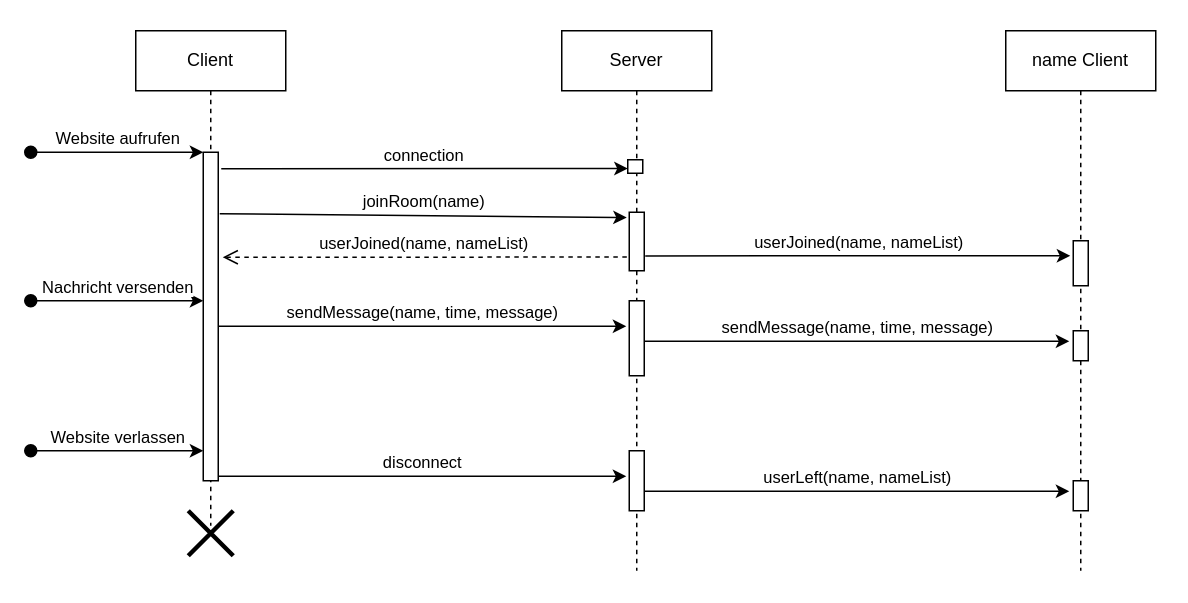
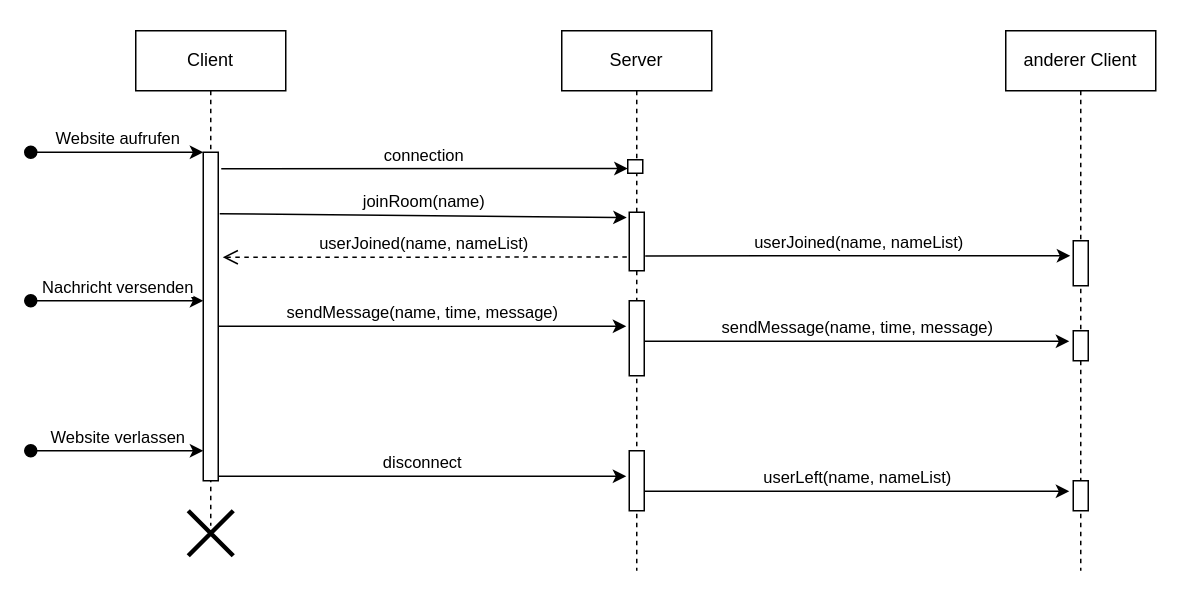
(1081, 61) -> (1081, 61)
